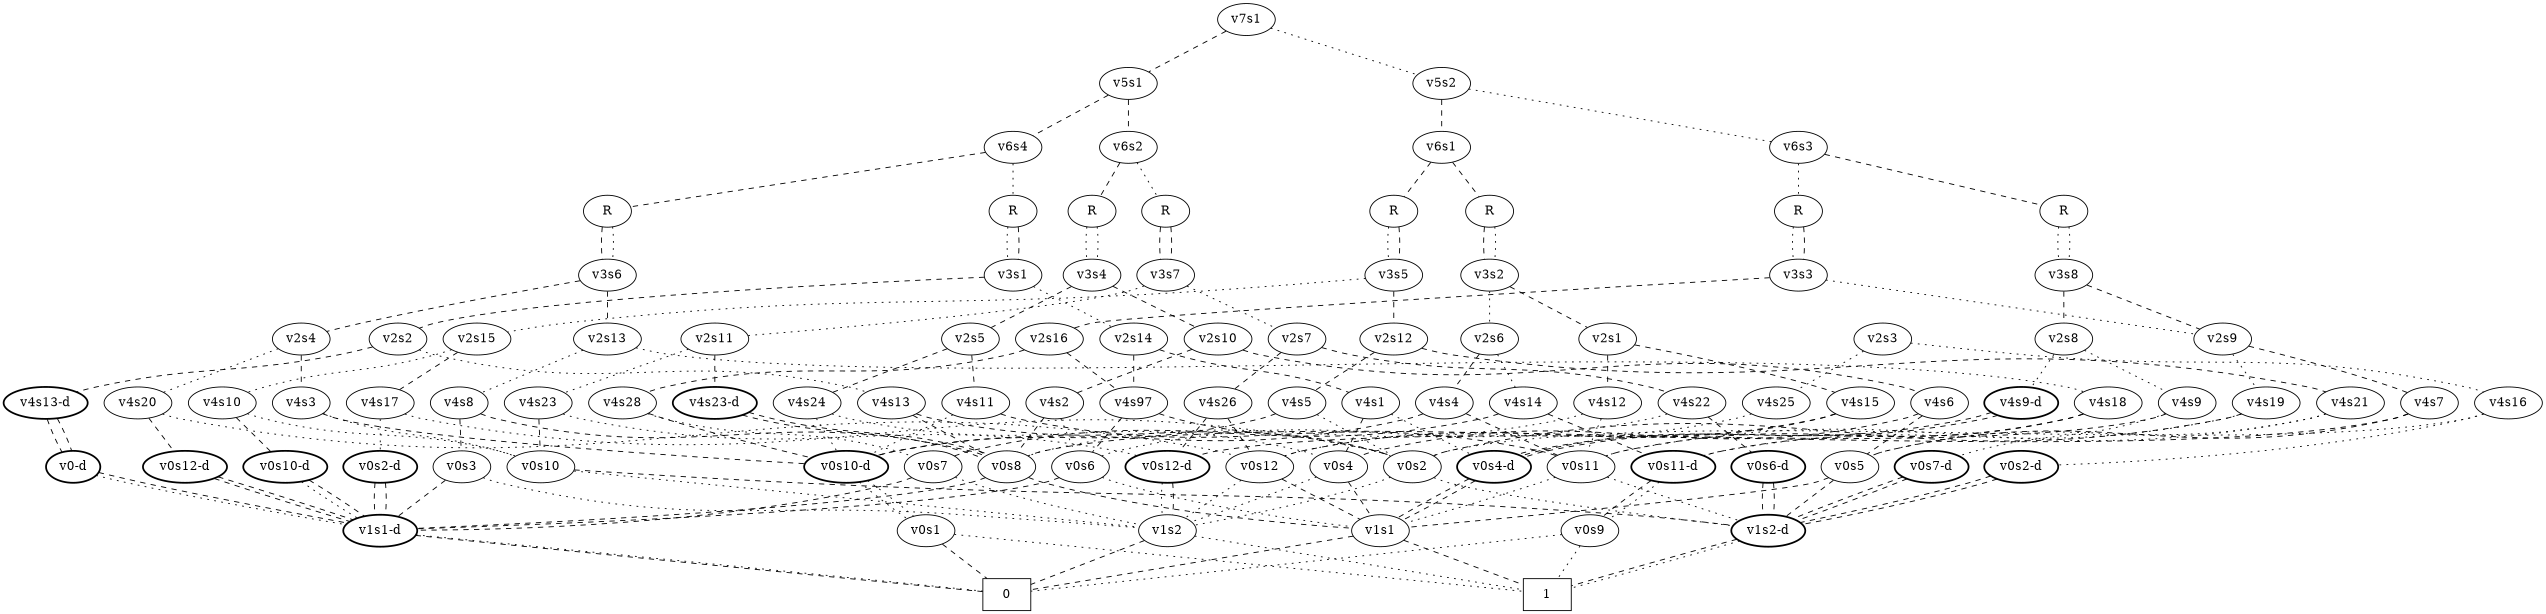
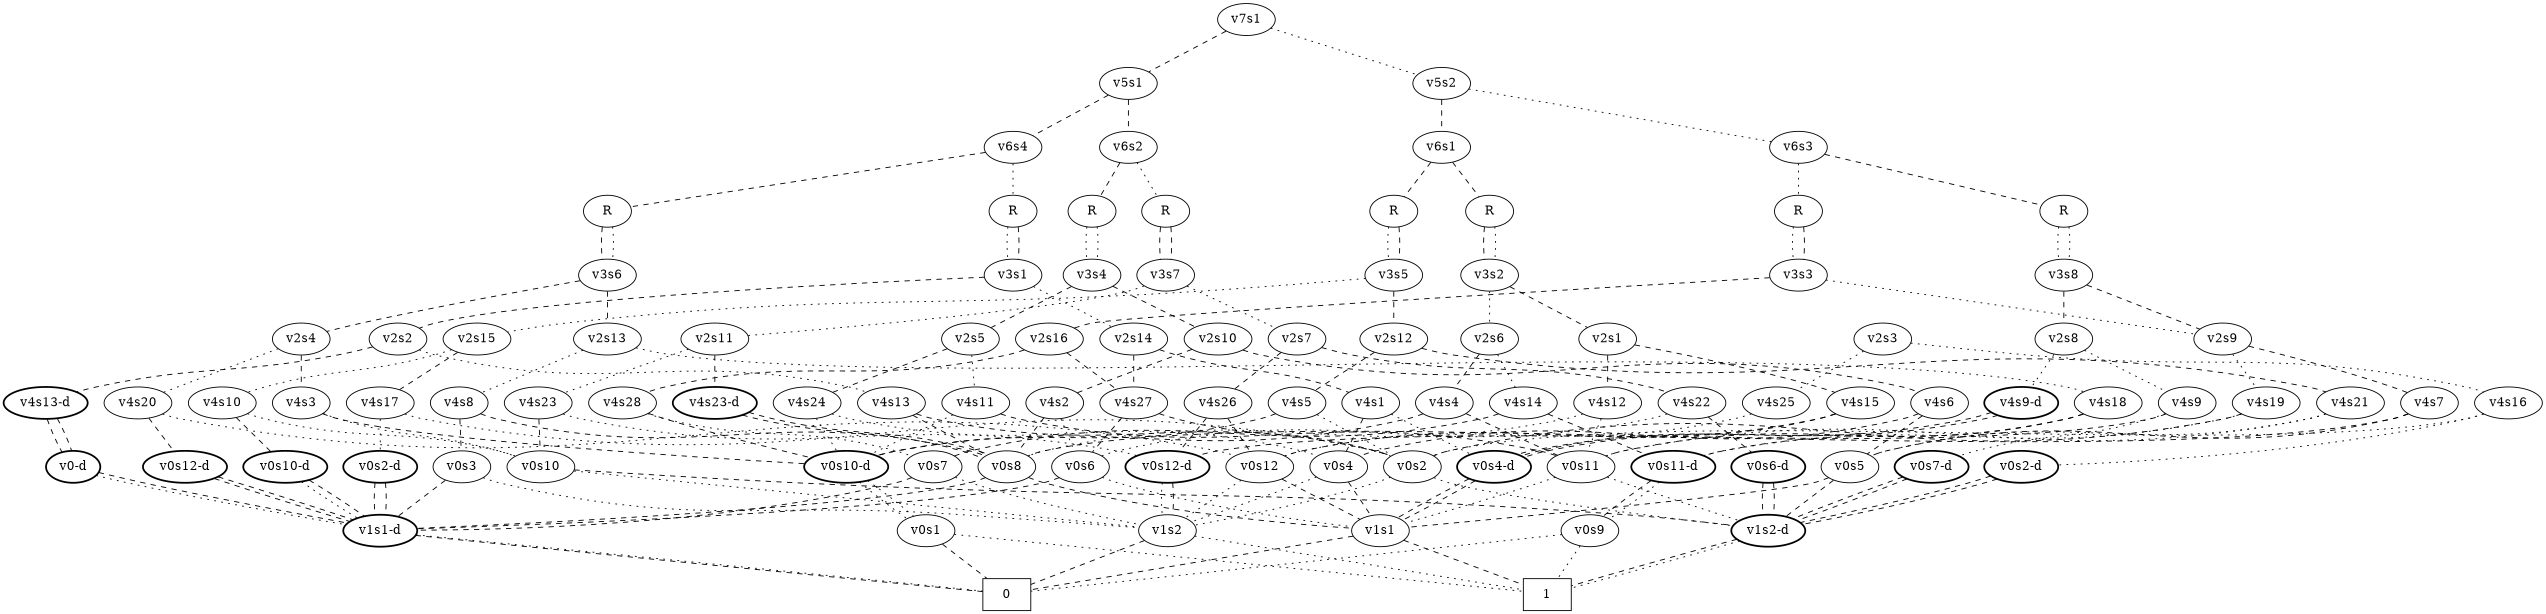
(973, 374) -> (973, 374)
(1134, 403) -> (1134, 403)
